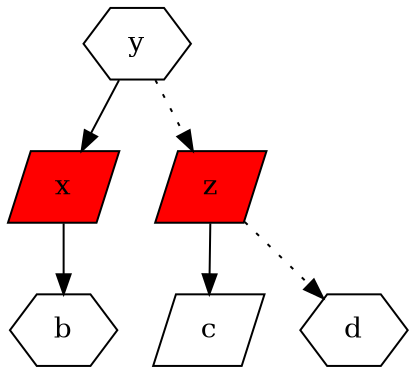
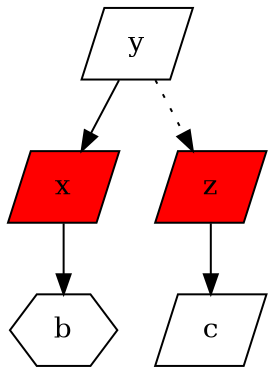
(137, 44) -> (137, 44)
(354, 330) -> none
